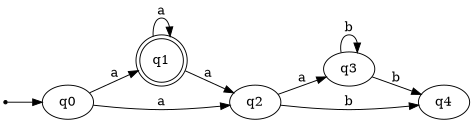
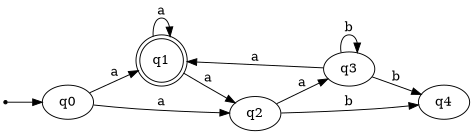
none -> (260, 65)
